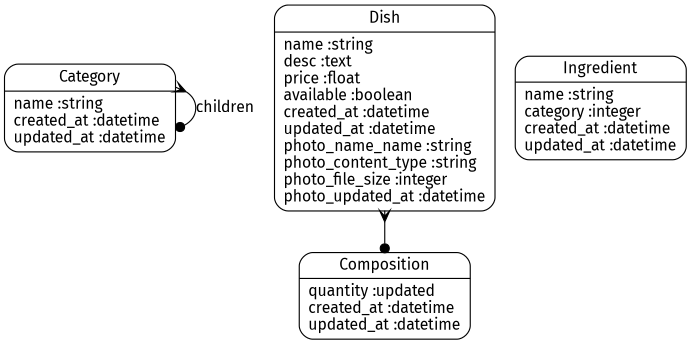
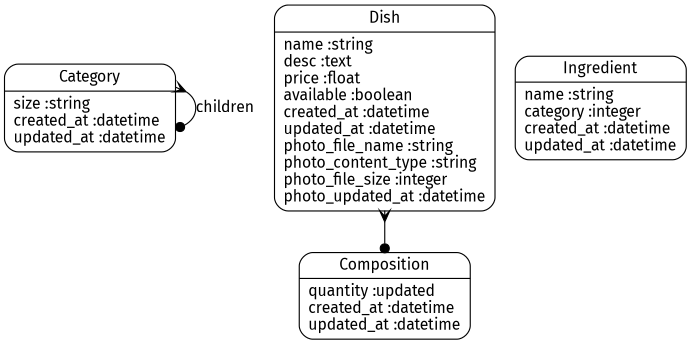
(58, 104) -> (52, 104)
(378, 146) -> (368, 146)
